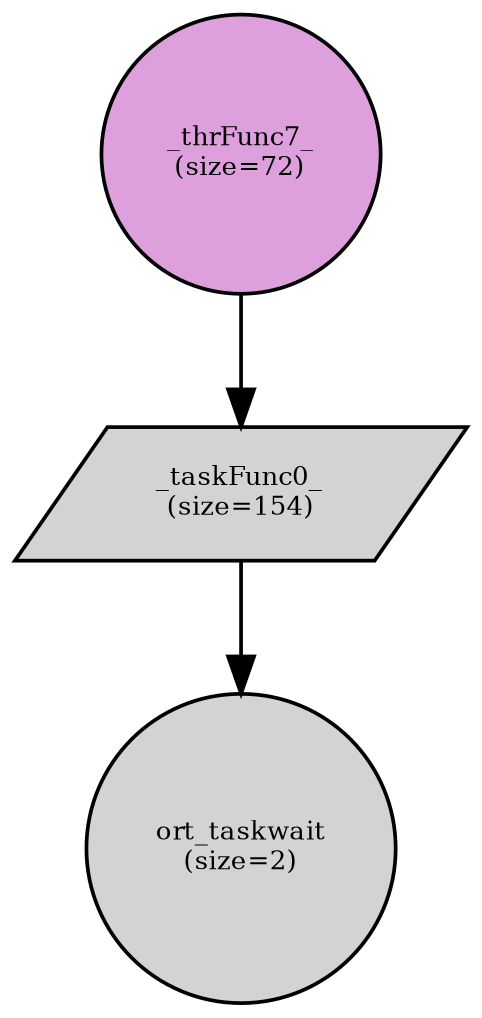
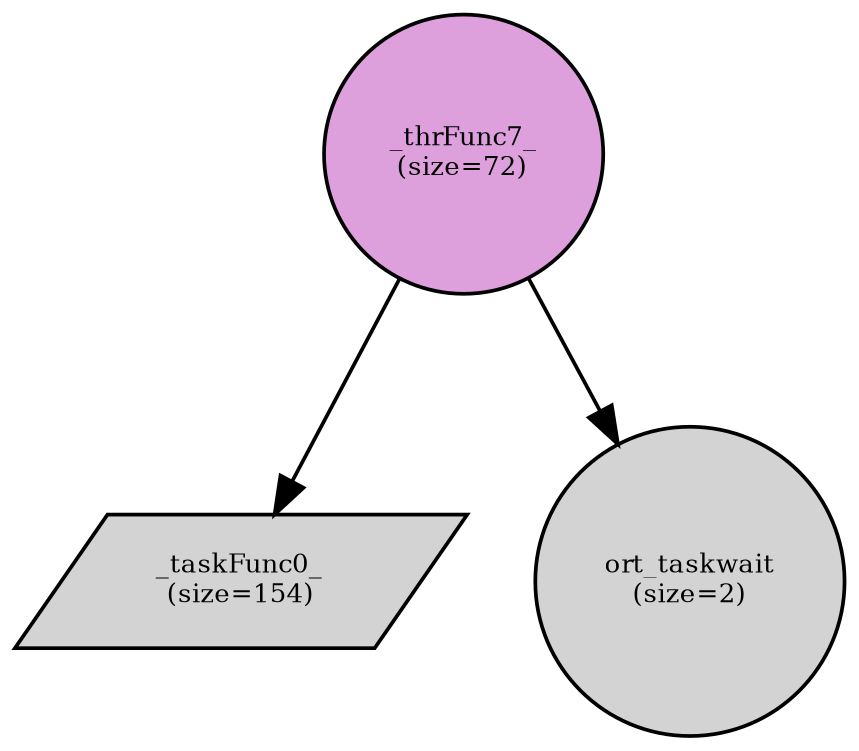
(241, 609) -> (564, 345)
